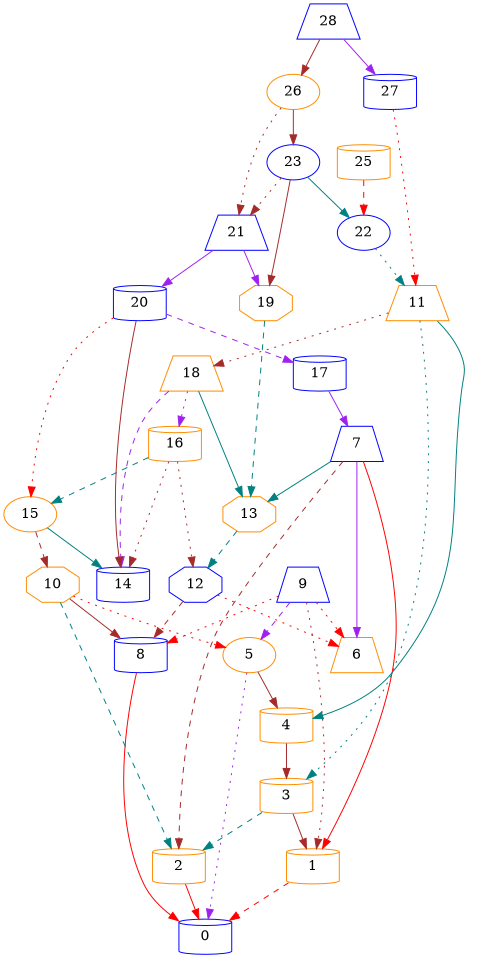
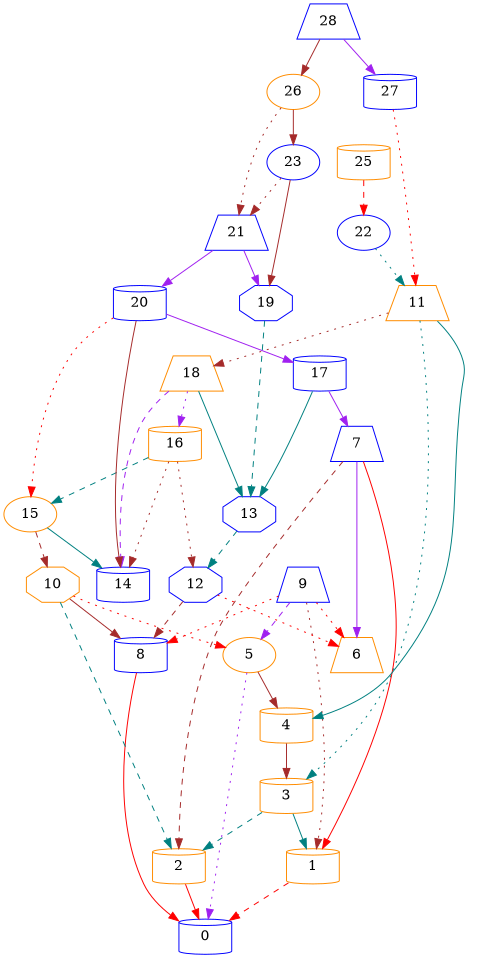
(325, 194) -> none
(266, 303) -> (266, 303)
(225, 337) -> (225, 337)
(304, 479) -> (290, 440)
(249, 514) -> (249, 514)
(298, 827) -> (298, 827)
